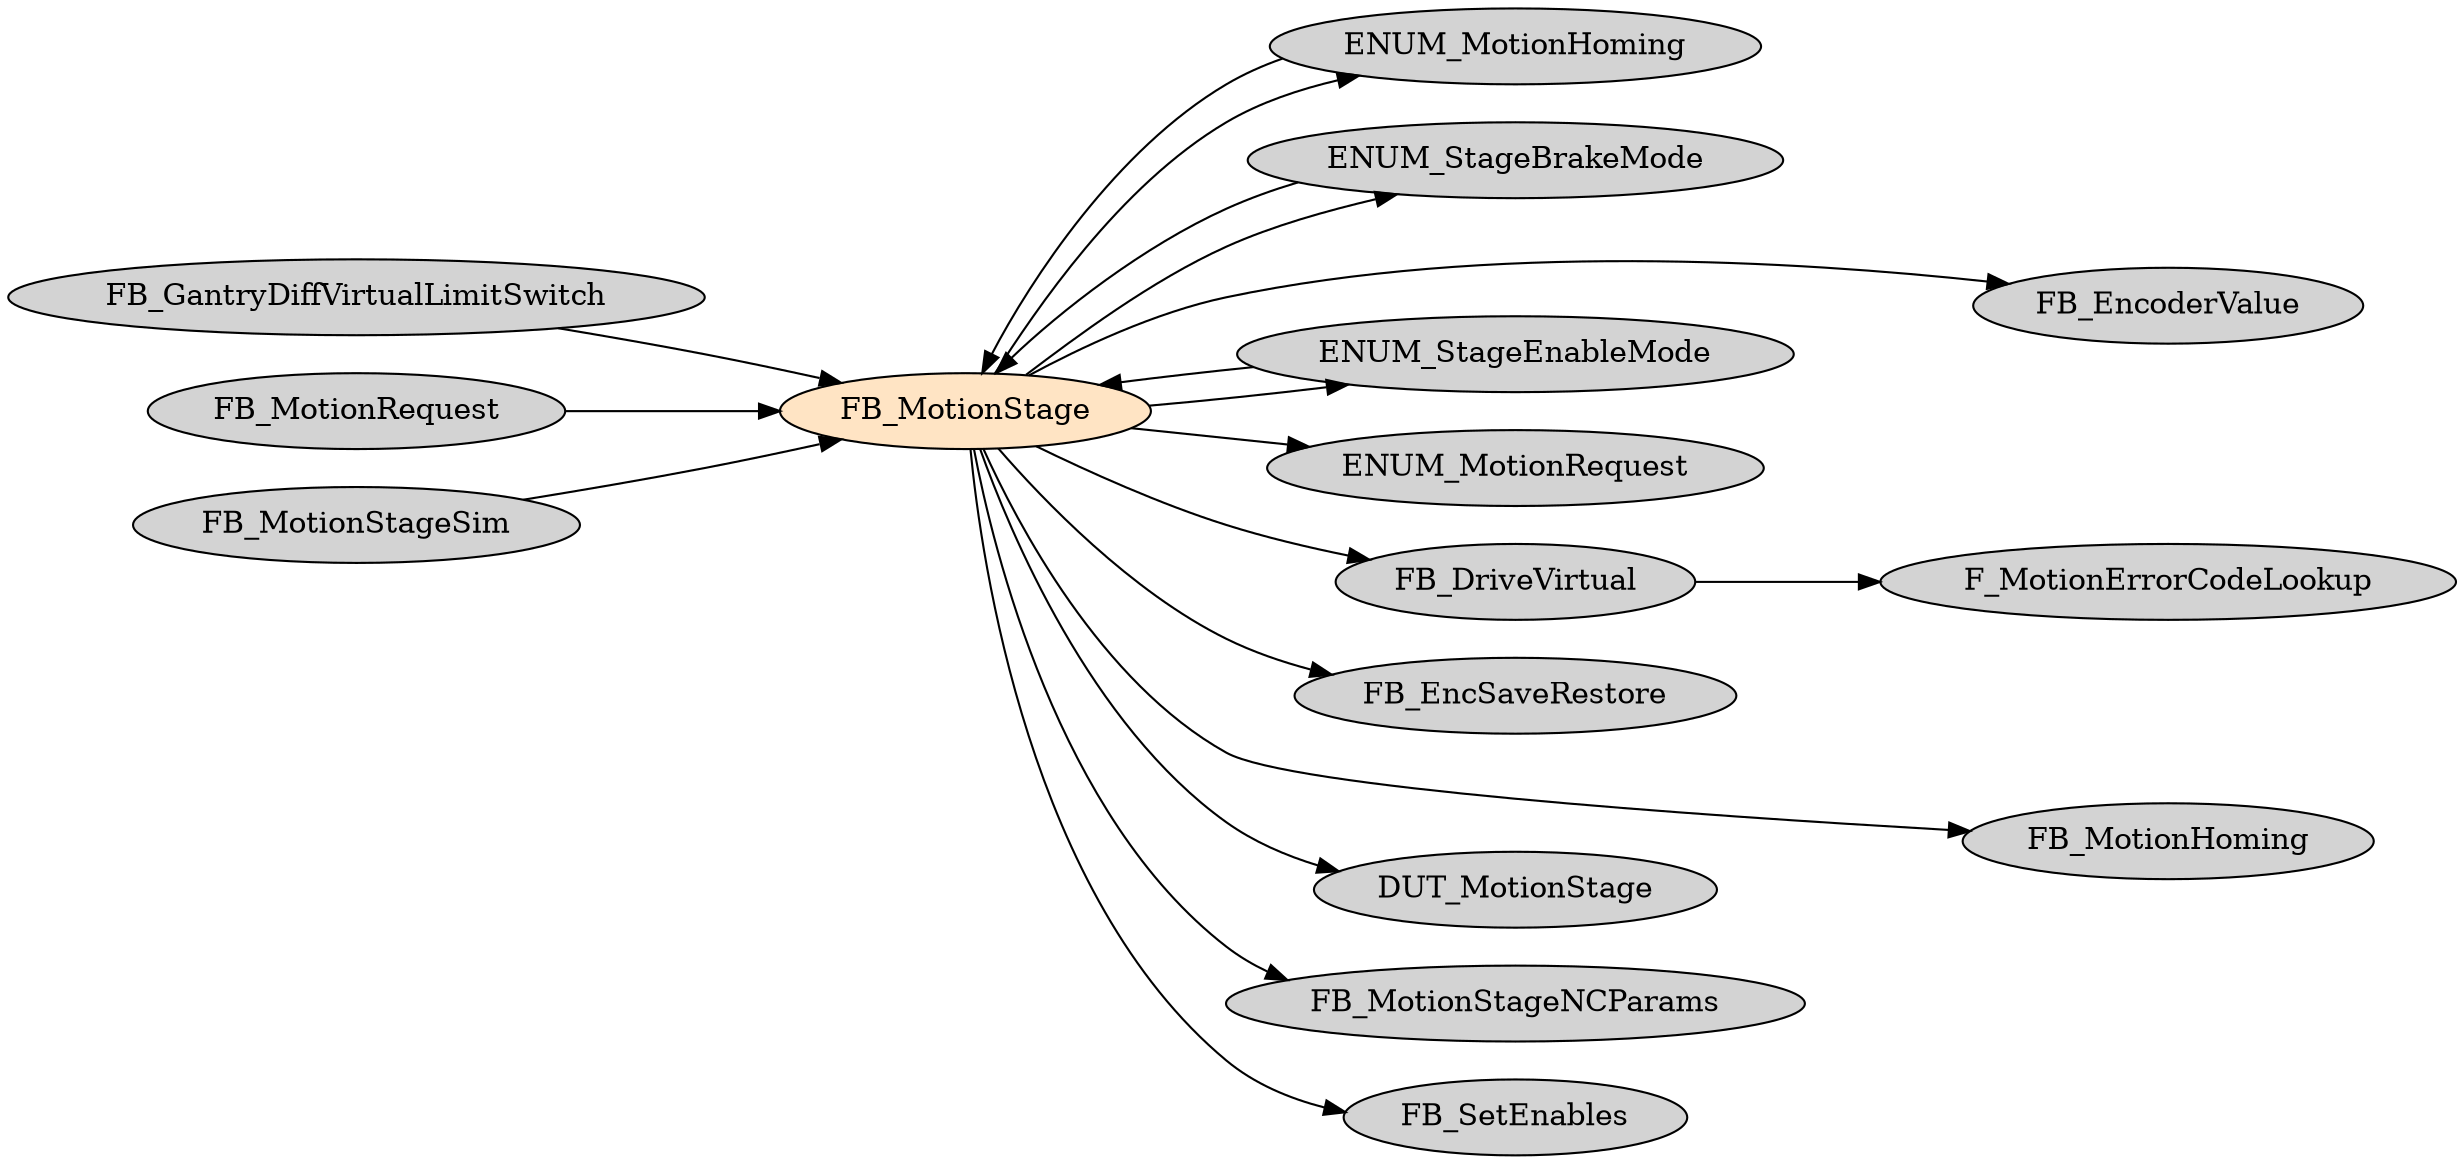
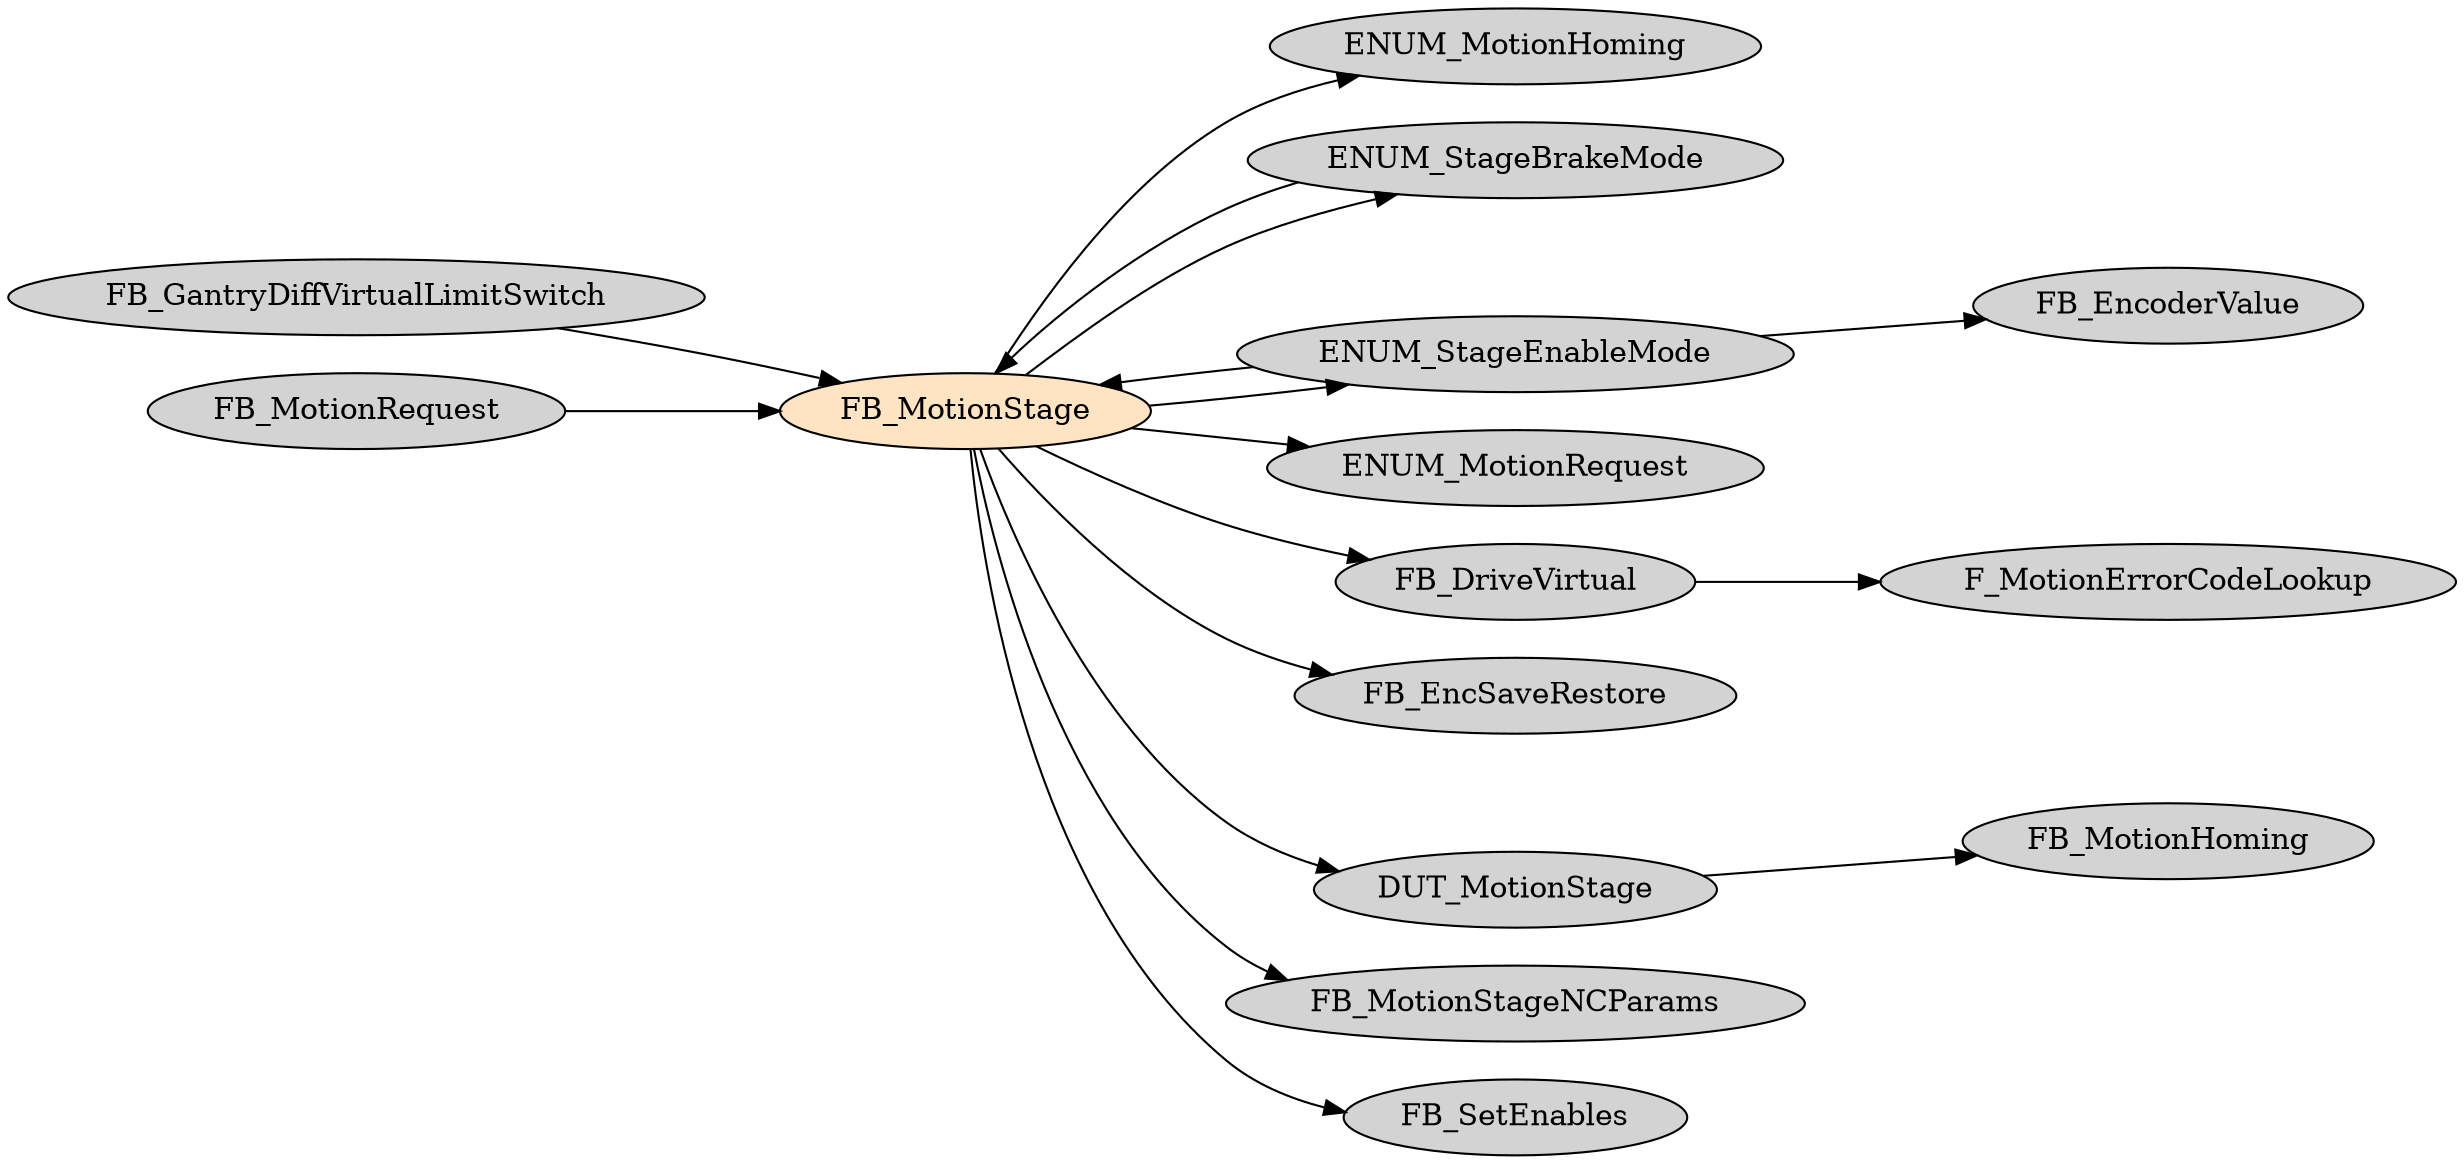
(1112, 181) -> none
(1500, 265) -> (1862, 328)
(356, 525) -> none
(1389, 785) -> (1829, 866)
